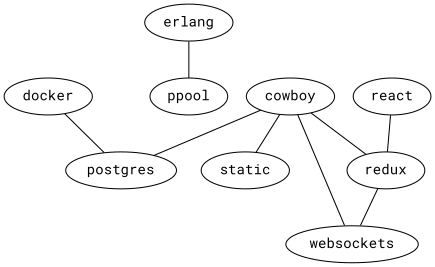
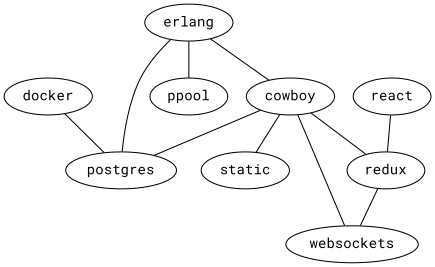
none -> (240, 60)
none -> (135, 91)
